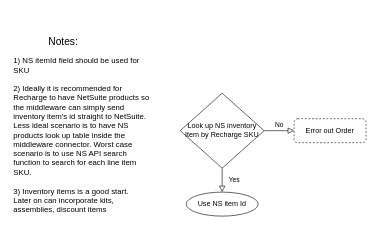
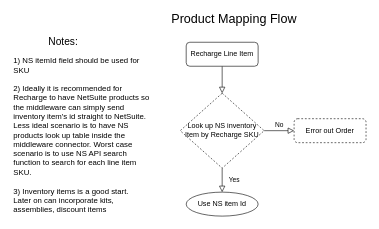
none -> (234, 18)
none -> (222, 54)
none -> (222, 77)
(222, 131) -> (222, 131)
